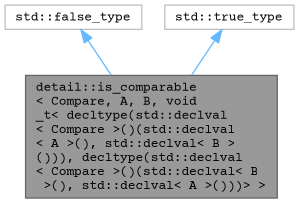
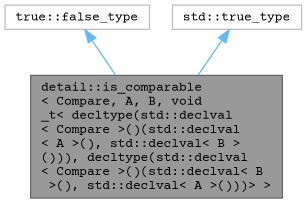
(73, 17) -> (77, 17)
